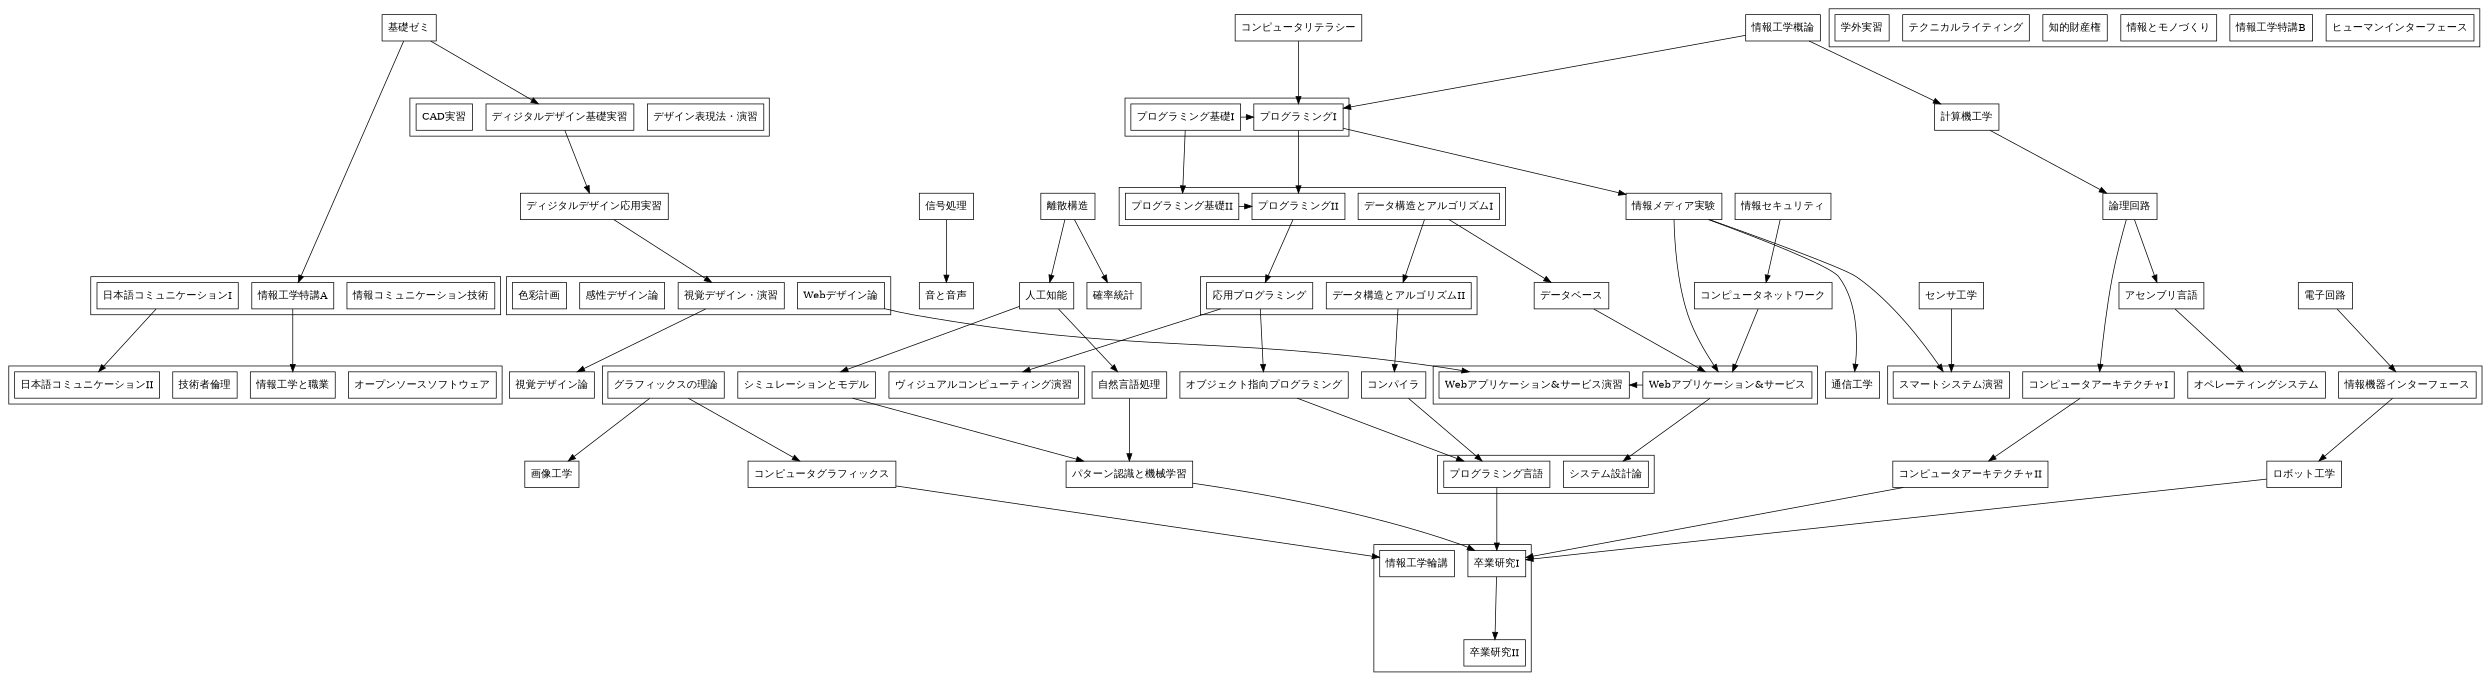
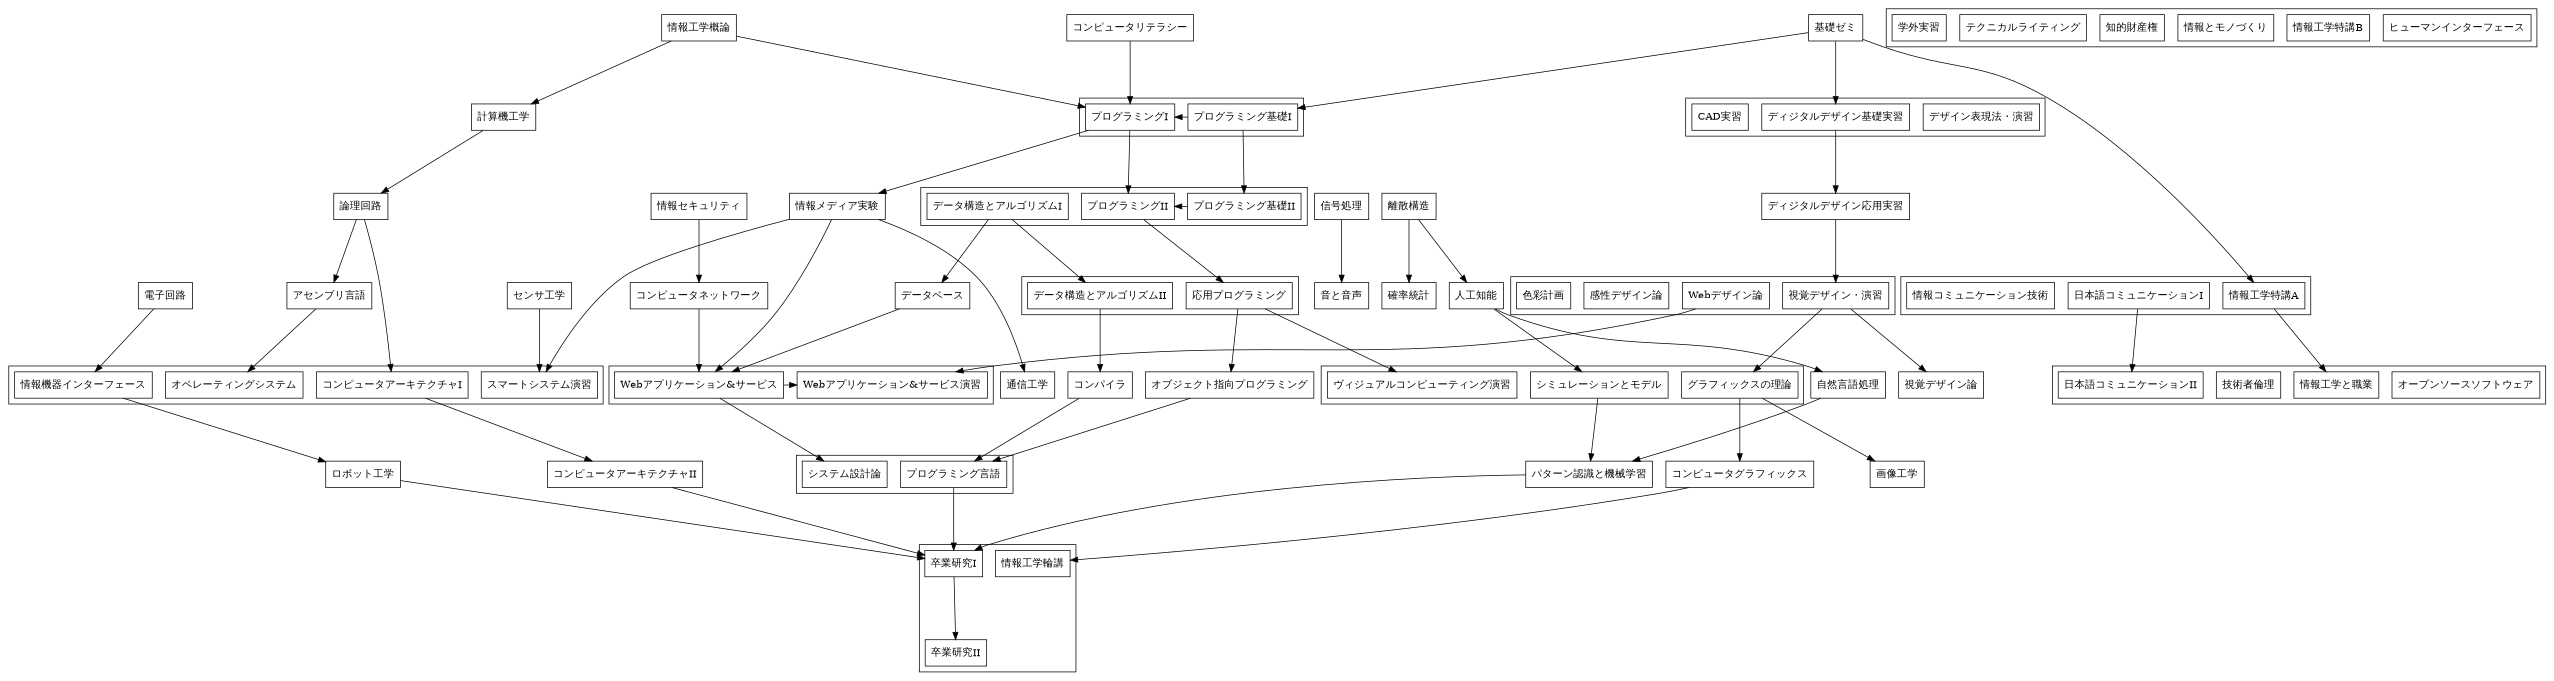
none -> (1557, 70)
none -> (1790, 338)
